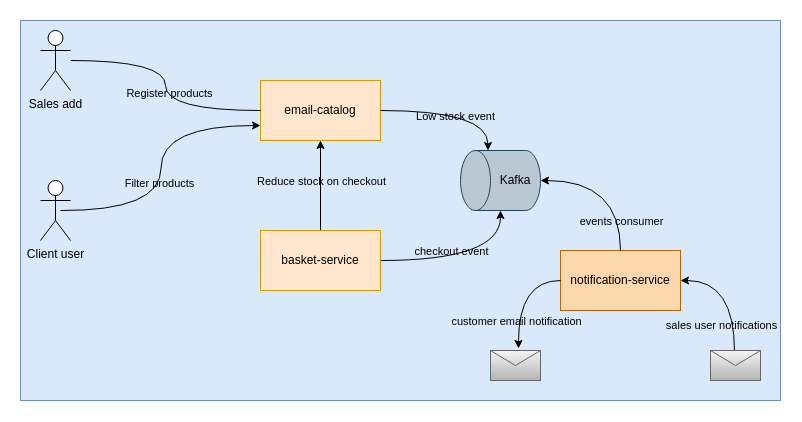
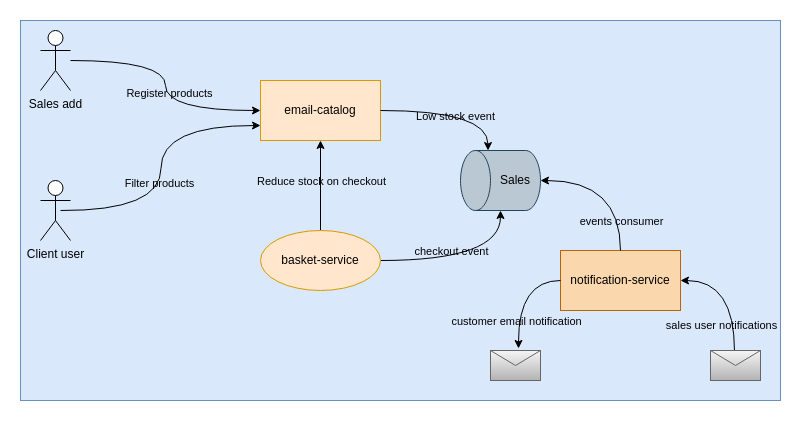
(255, 110) -> (252, 110)
(516, 181) -> (516, 181)
(321, 261) -> (321, 261)
